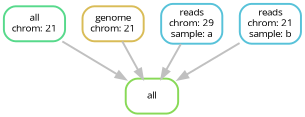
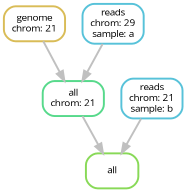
(130, 56) -> (52, 57)
(174, 57) -> (95, 58)
